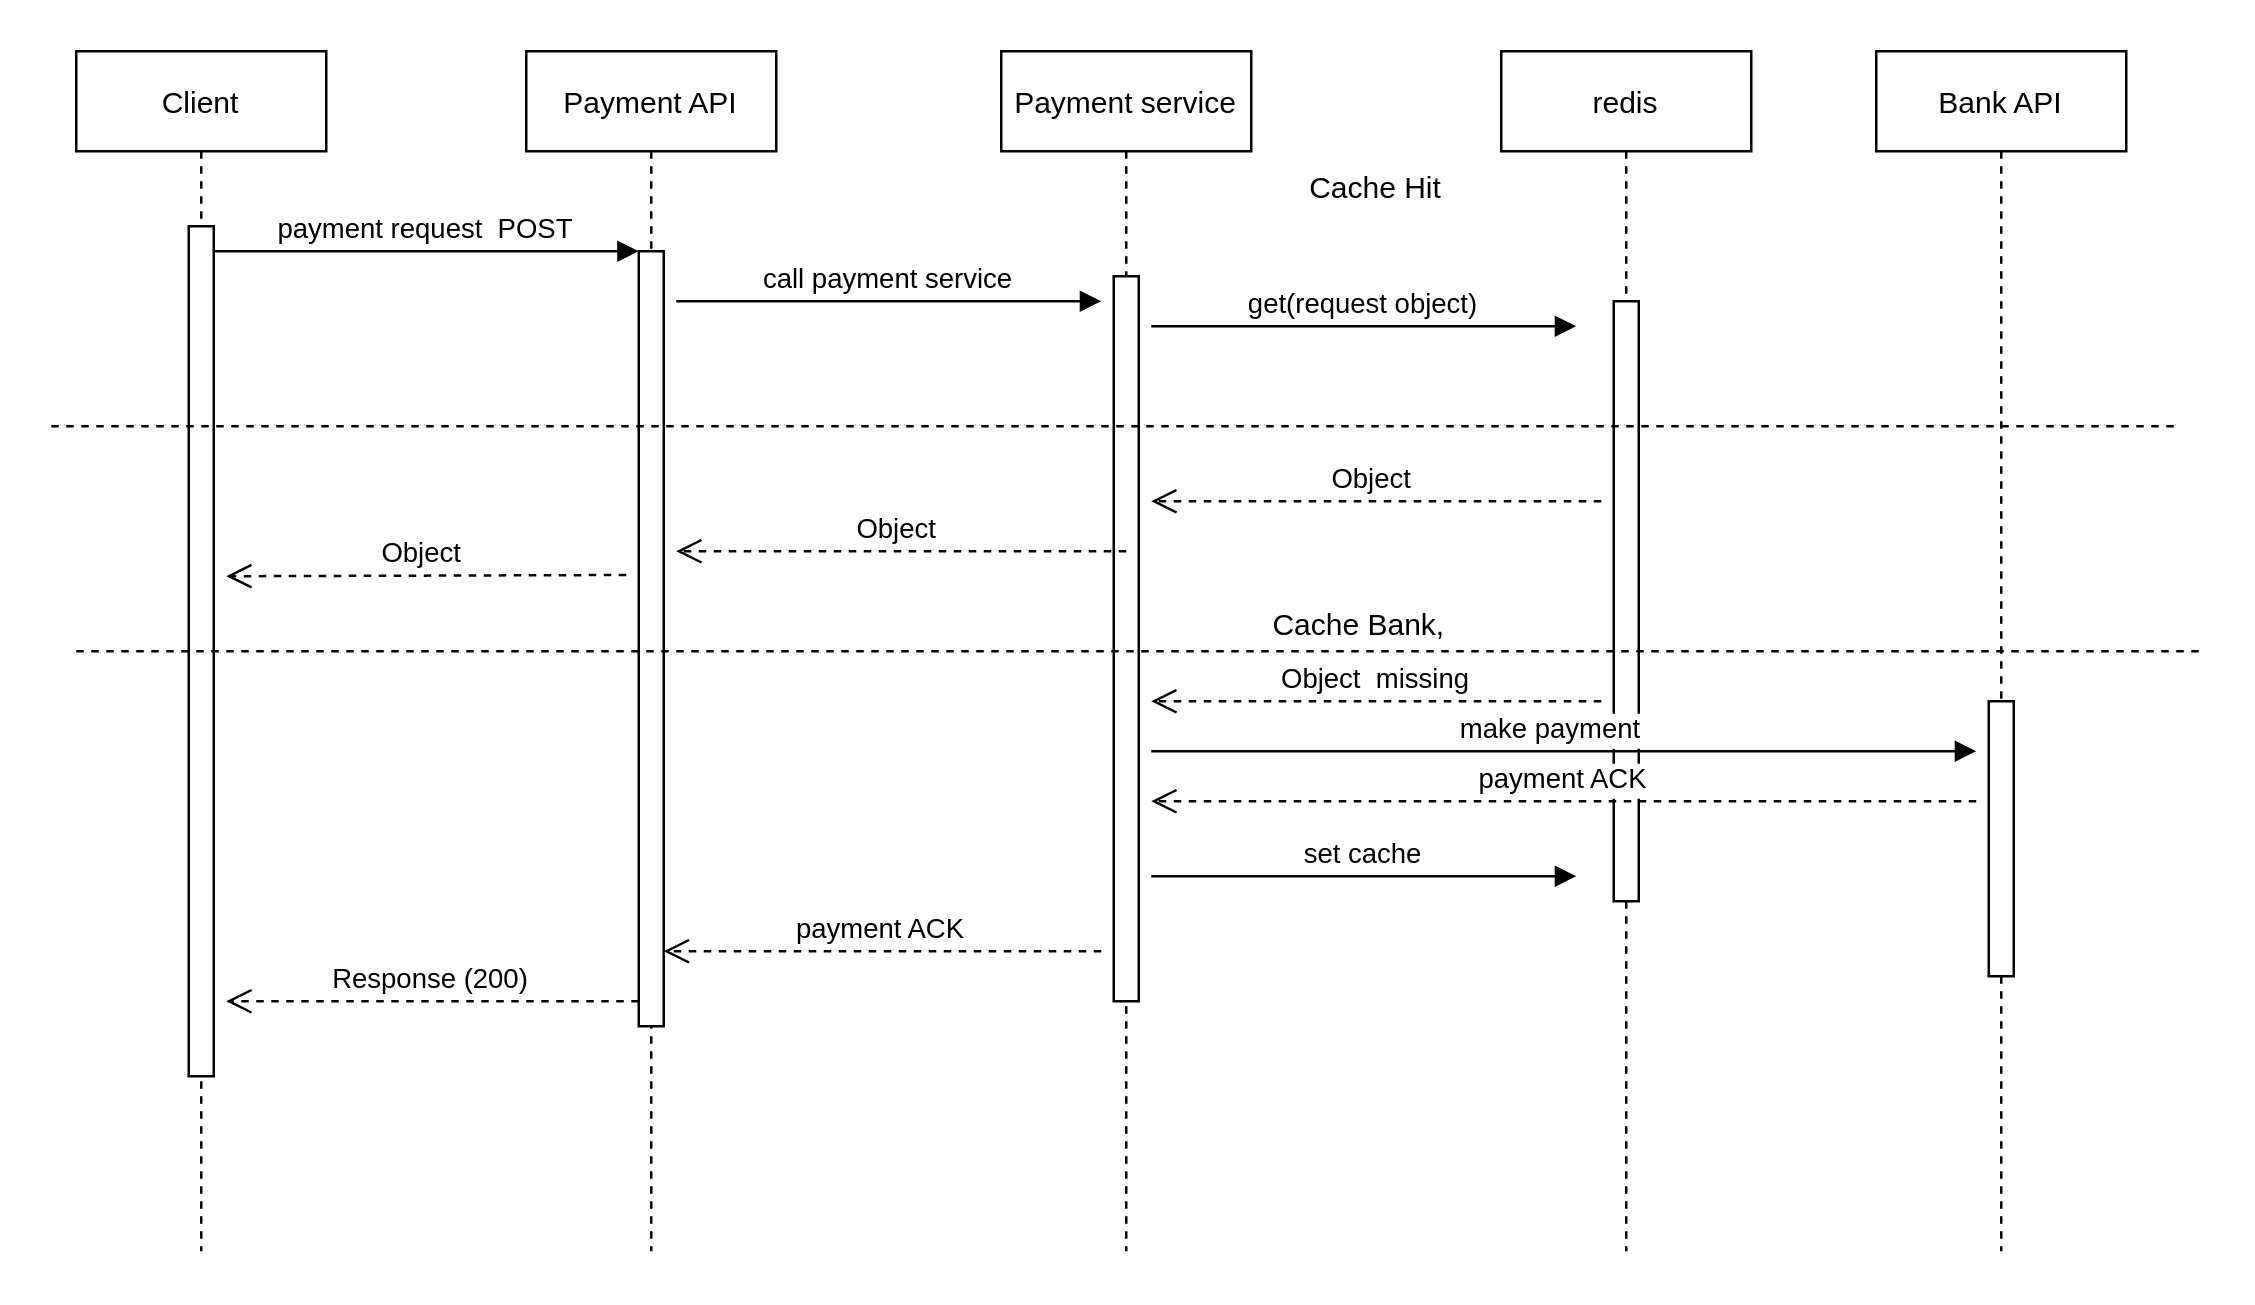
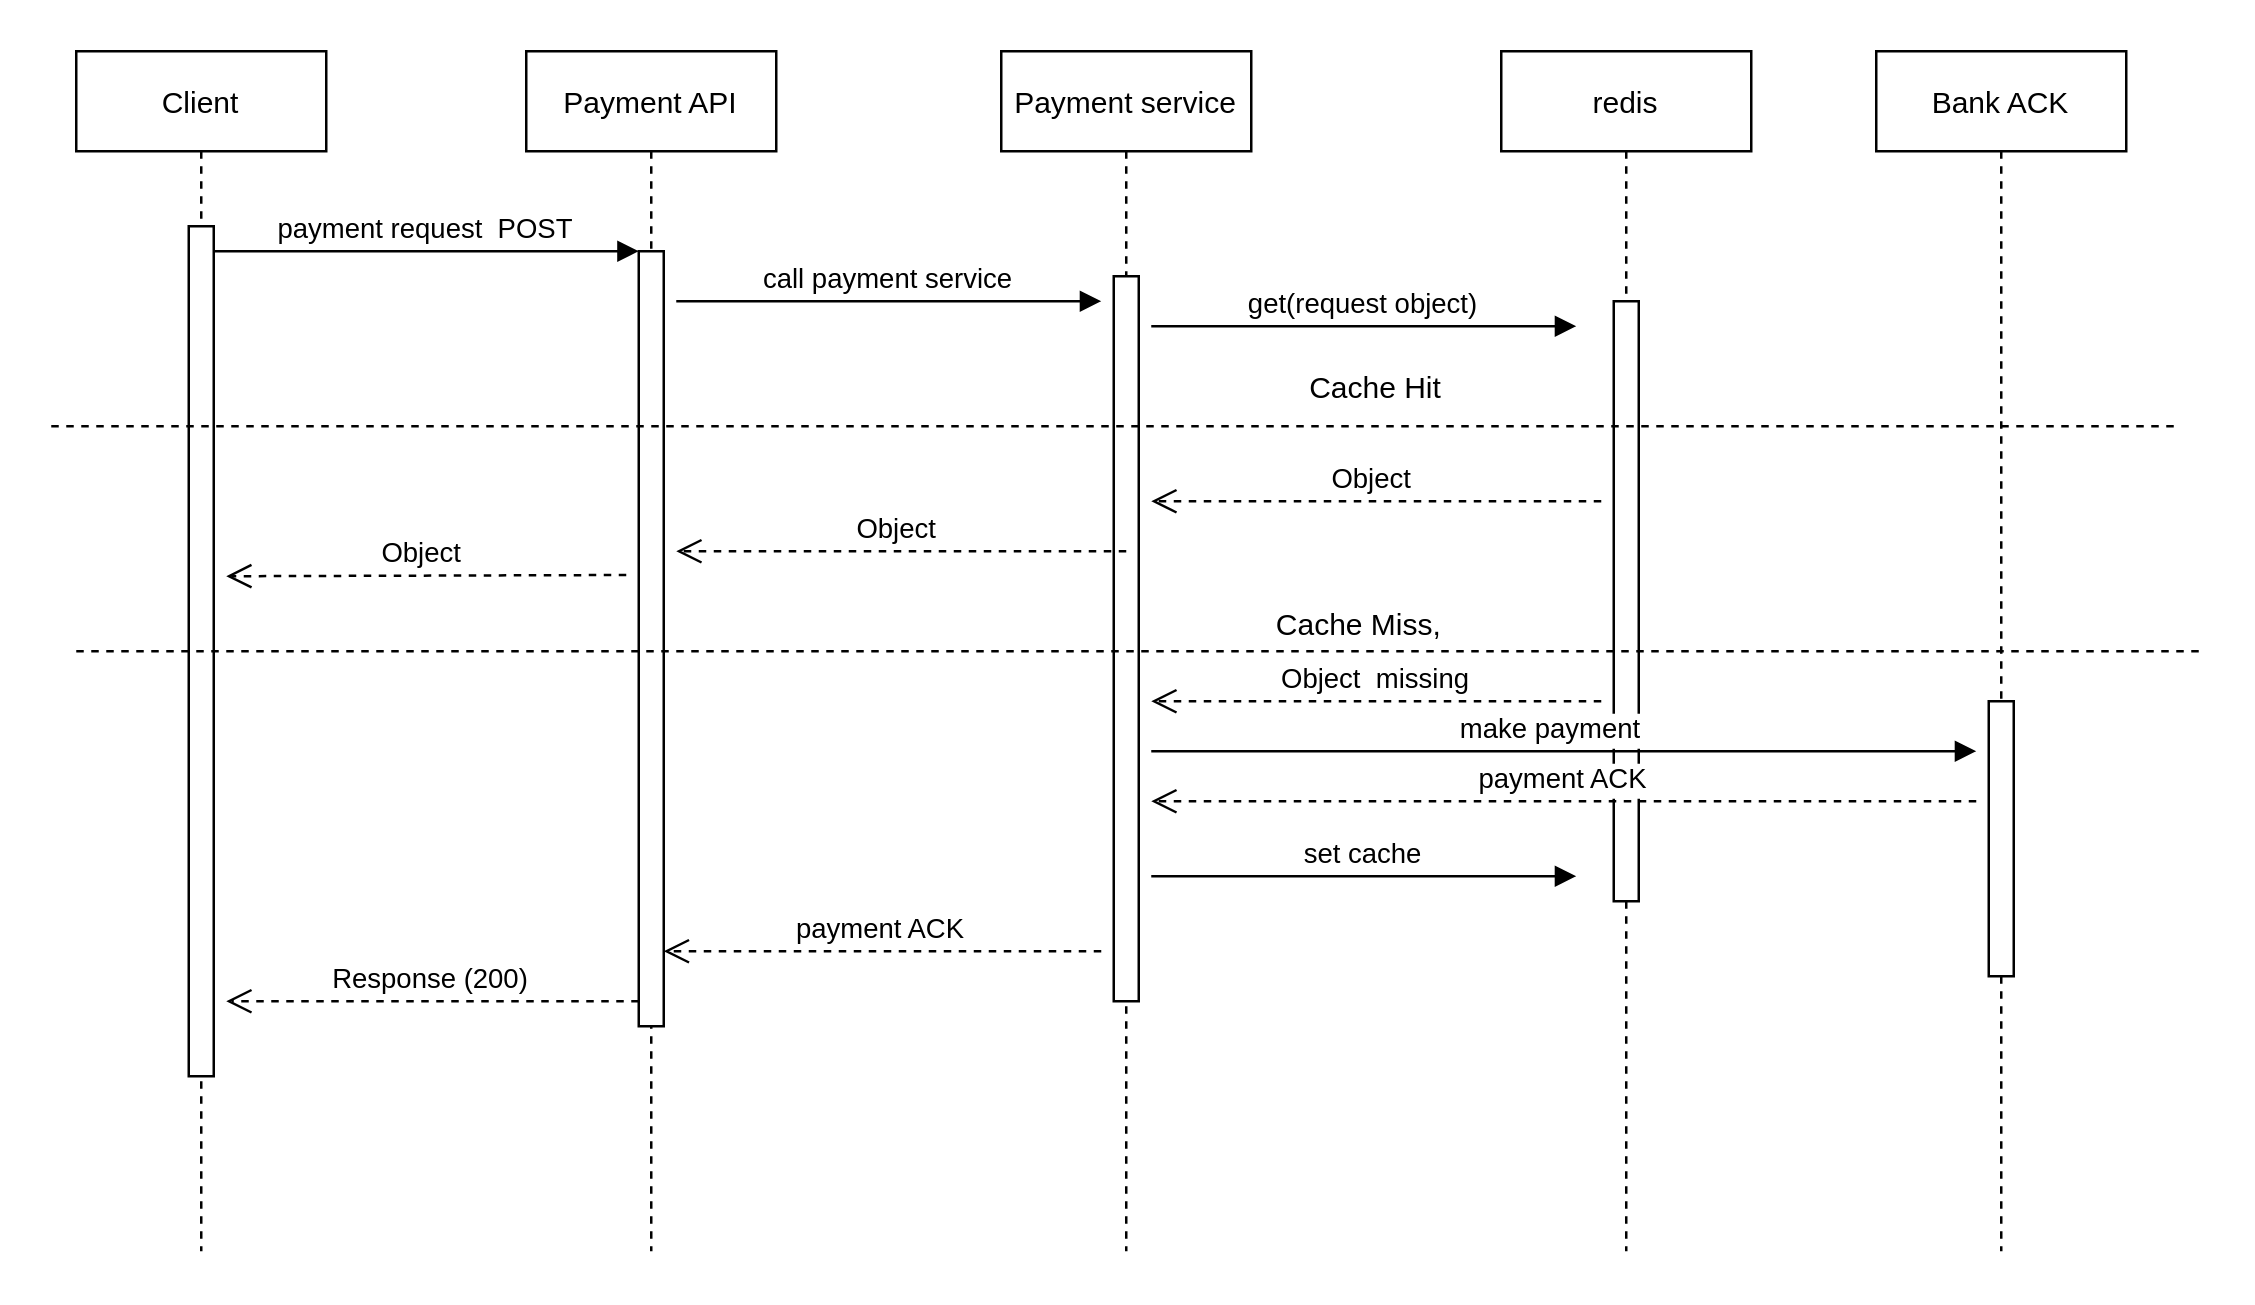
(2000, 103) -> (2000, 103)
(1376, 189) -> (1376, 389)
(1364, 626) -> (1364, 626)
